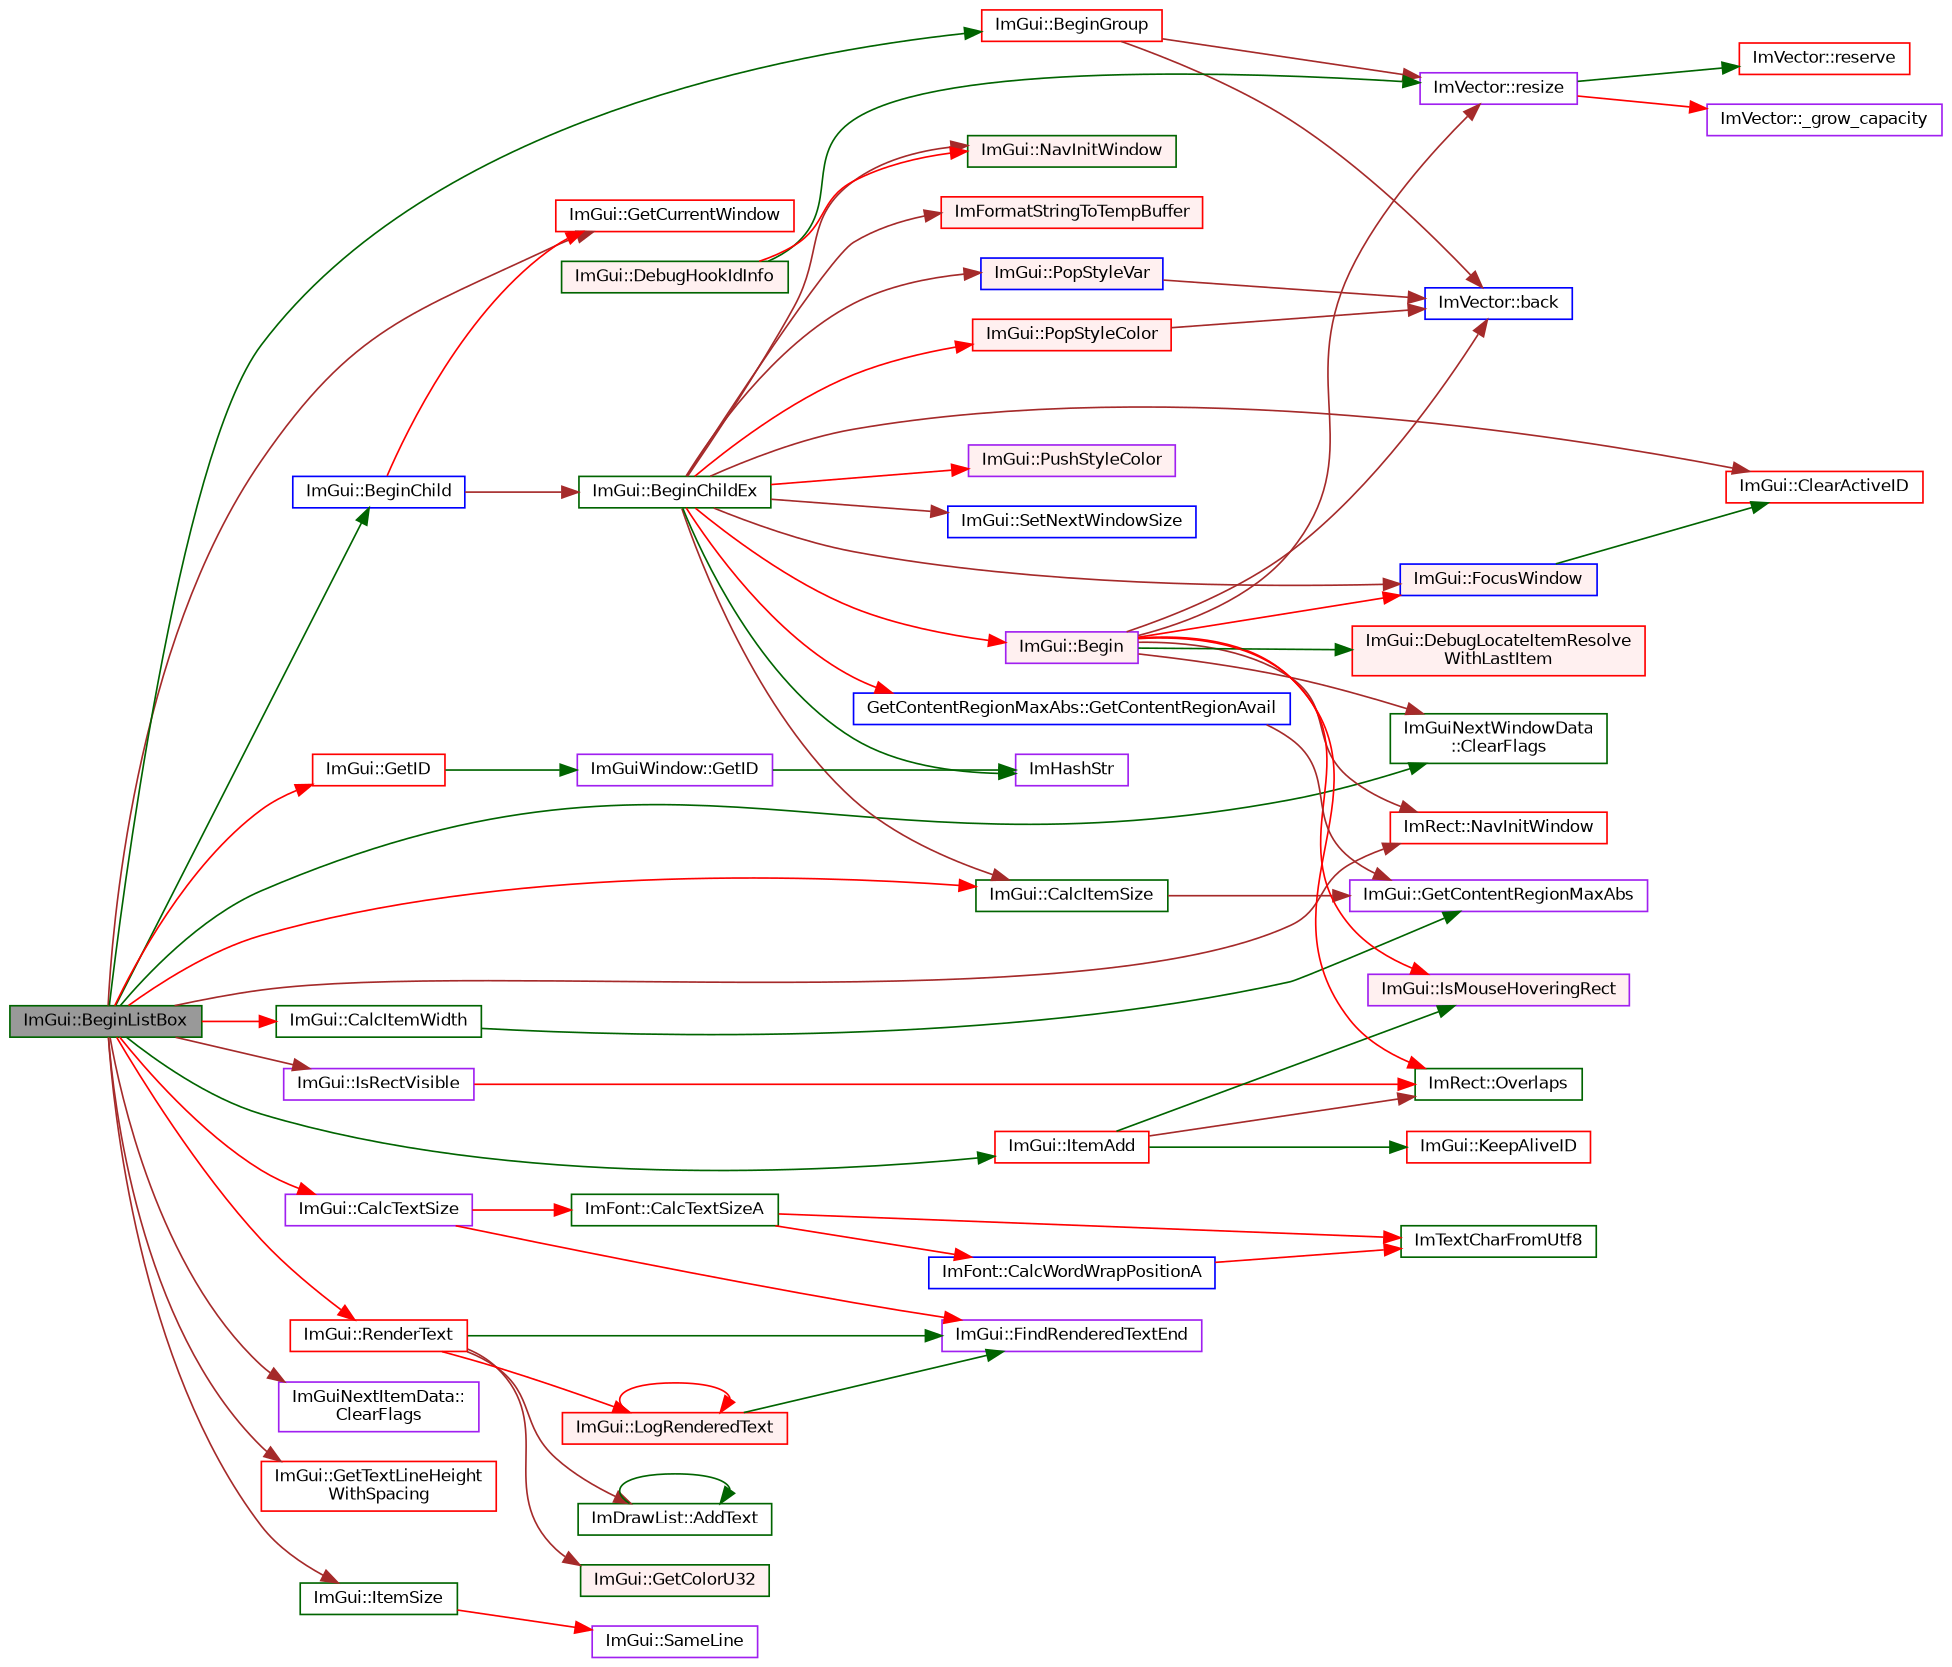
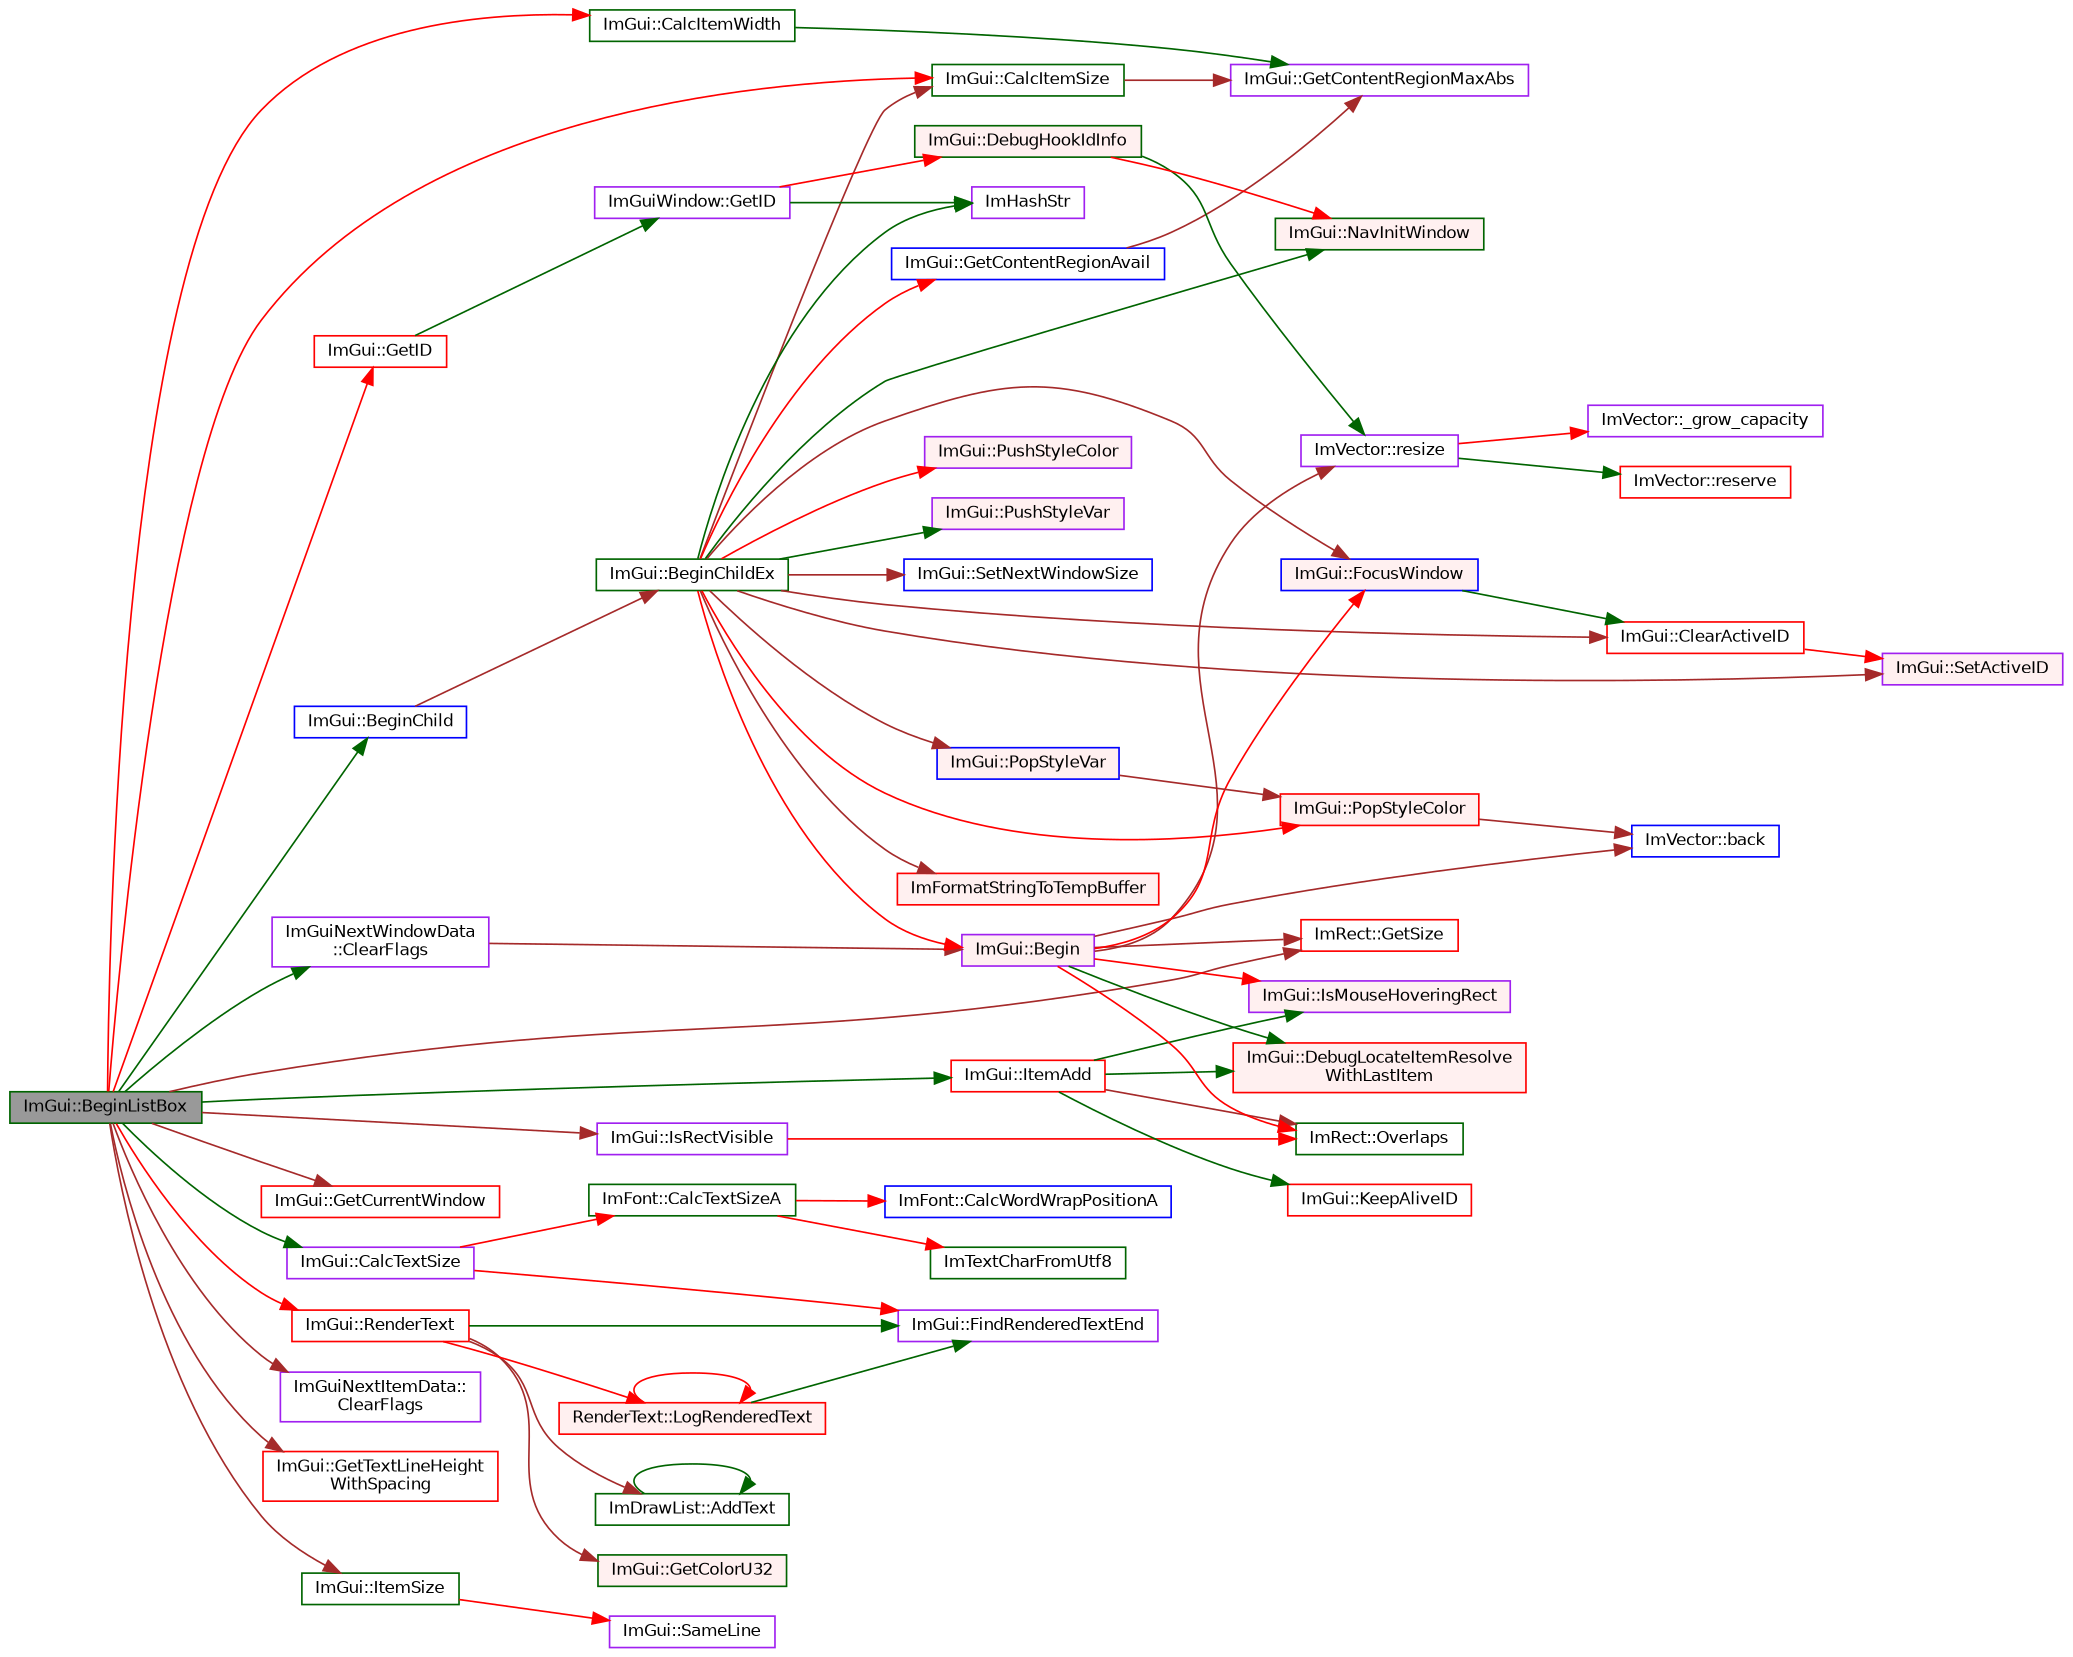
(1072, 26) -> none
none -> (841, 176)
(804, 286) -> (974, 353)
(1286, 289) -> (1191, 785)
(461, 344) -> none
none -> (1028, 514)
none -> (1973, 669)
(1254, 670) -> (717, 946)
(1072, 709) -> (1028, 264)
(1499, 739) -> (380, 942)
(1499, 828) -> (1380, 935)
none -> (1161, 1073)
(201, 1124) -> (198, 1191)
(1299, 1256) -> none
(675, 1428) -> (692, 1418)
